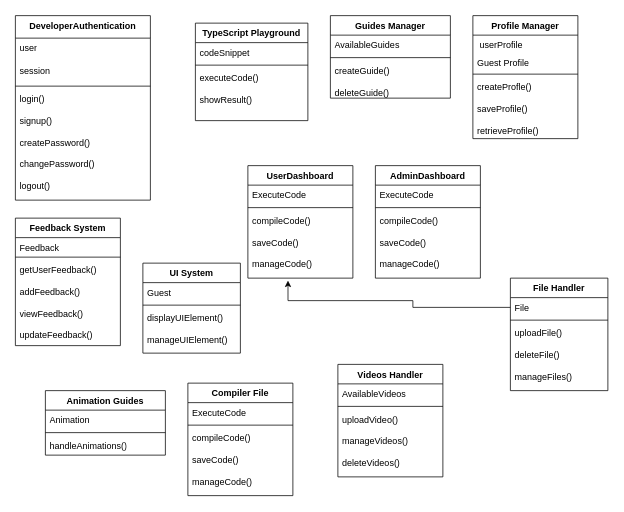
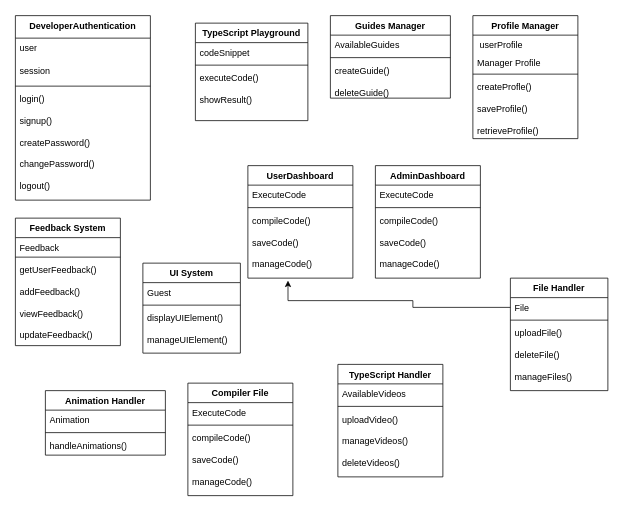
(507, 64) -> (512, 64)
(390, 375) -> (390, 375)
(105, 401) -> (105, 401)
